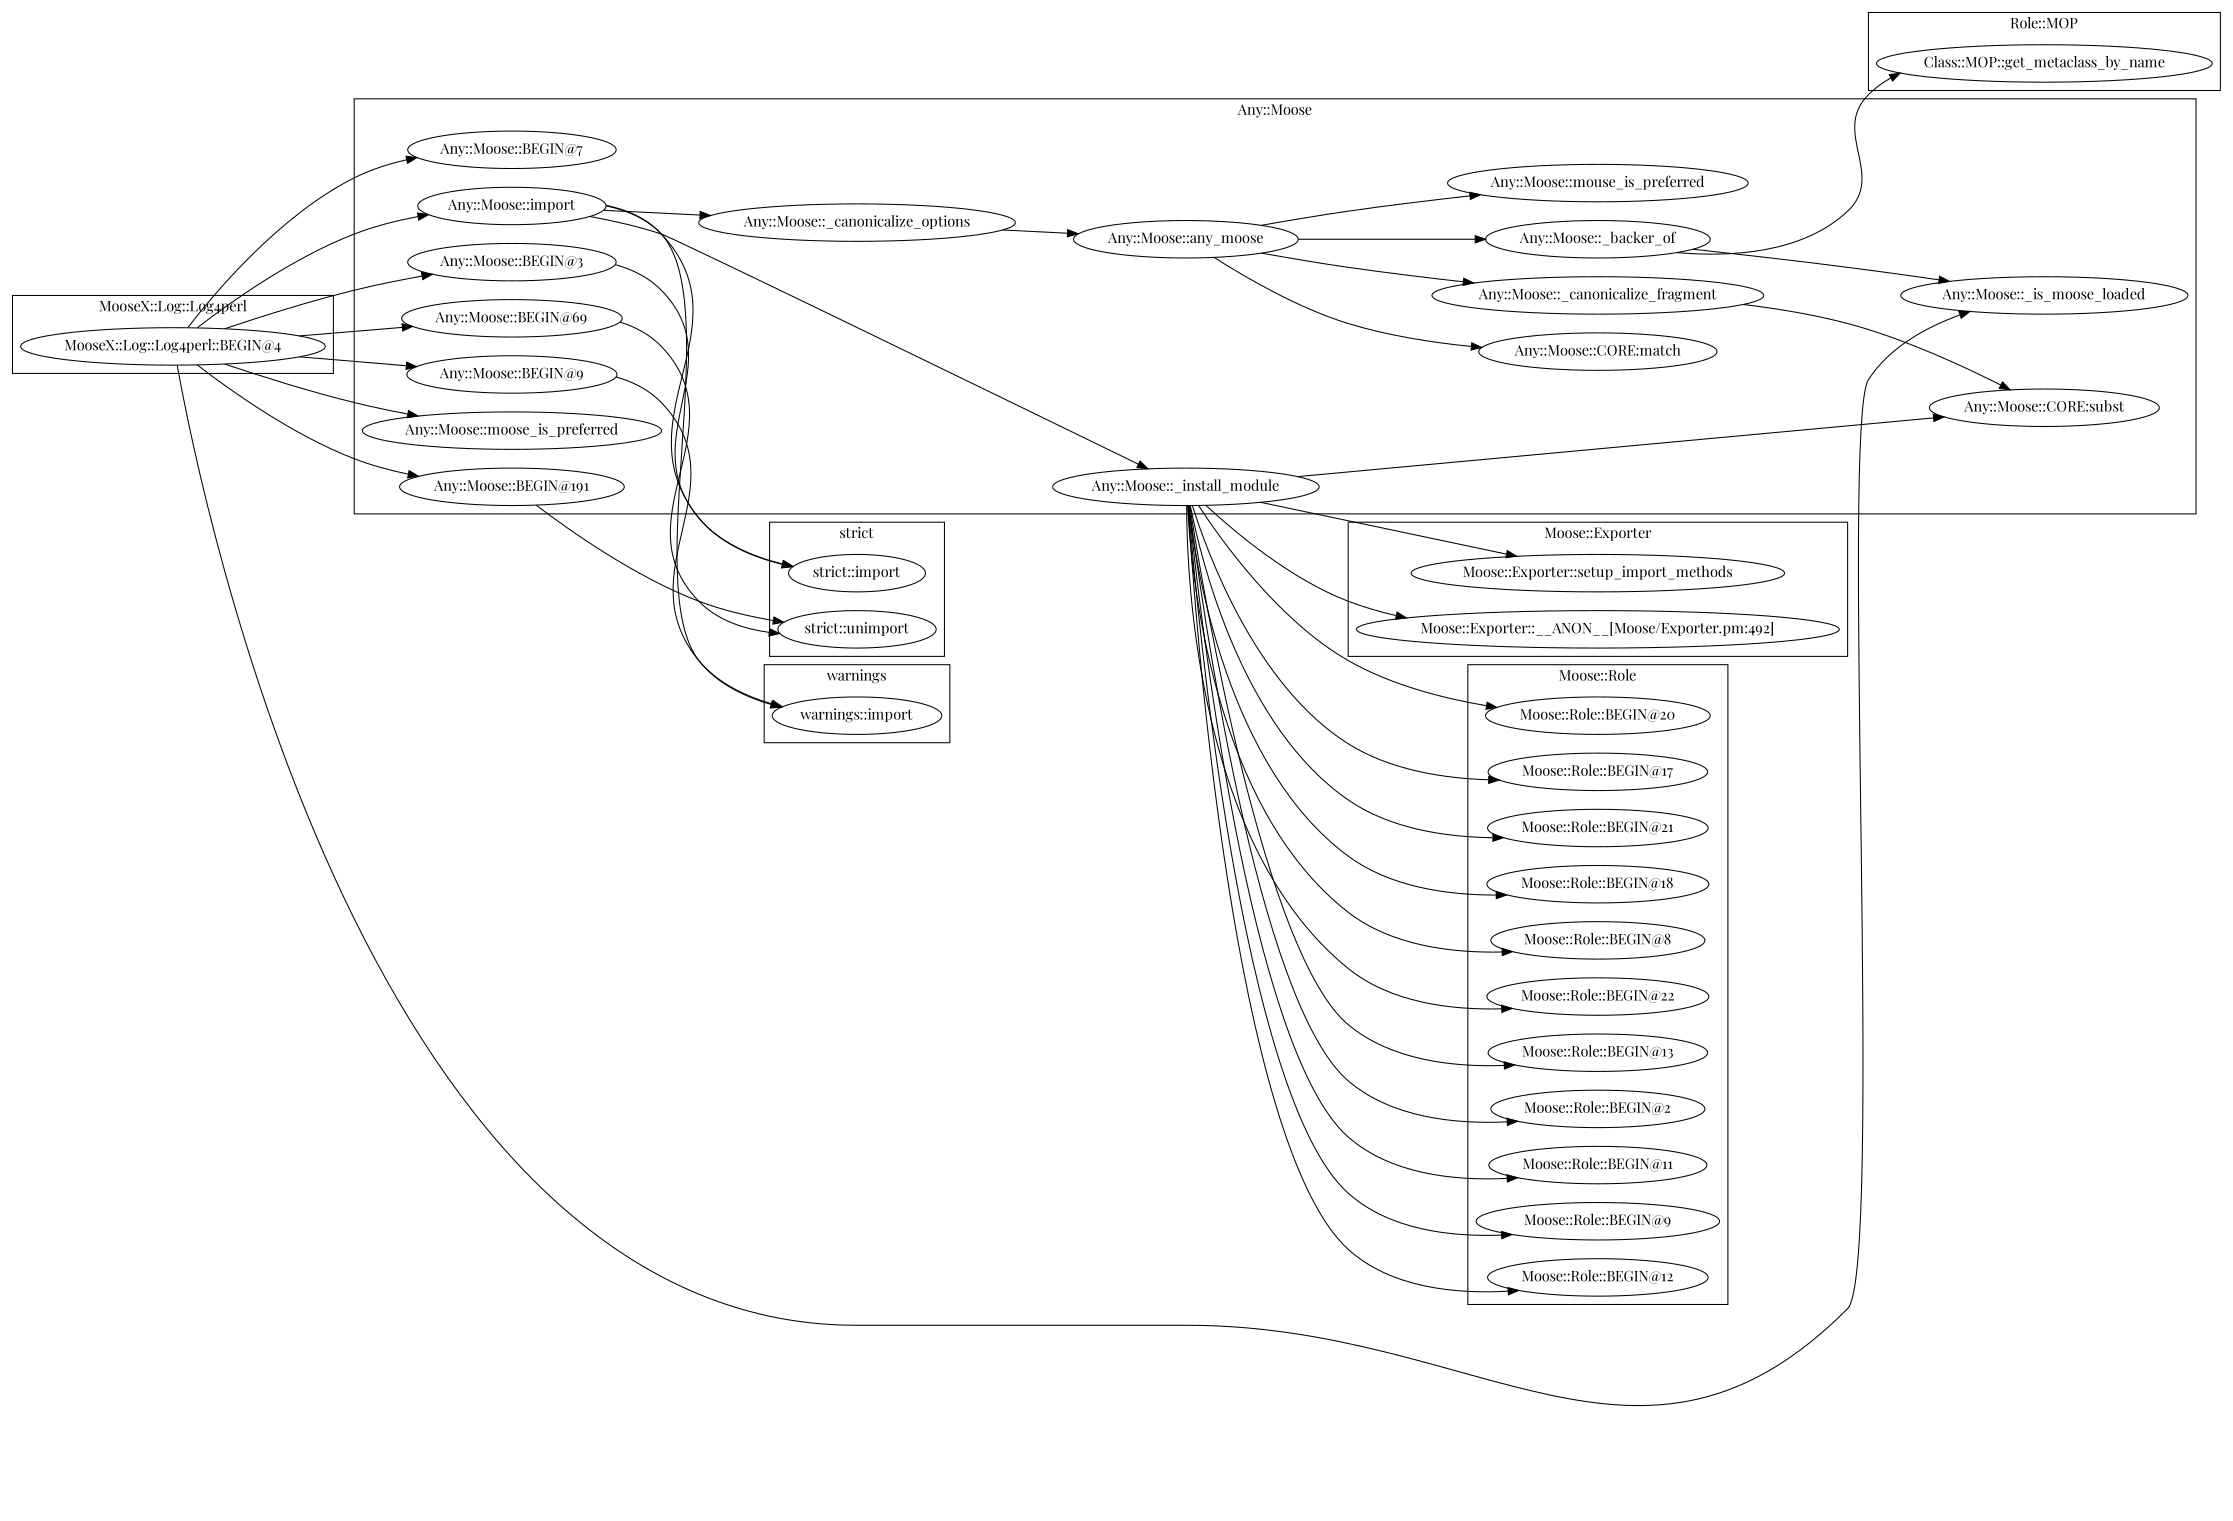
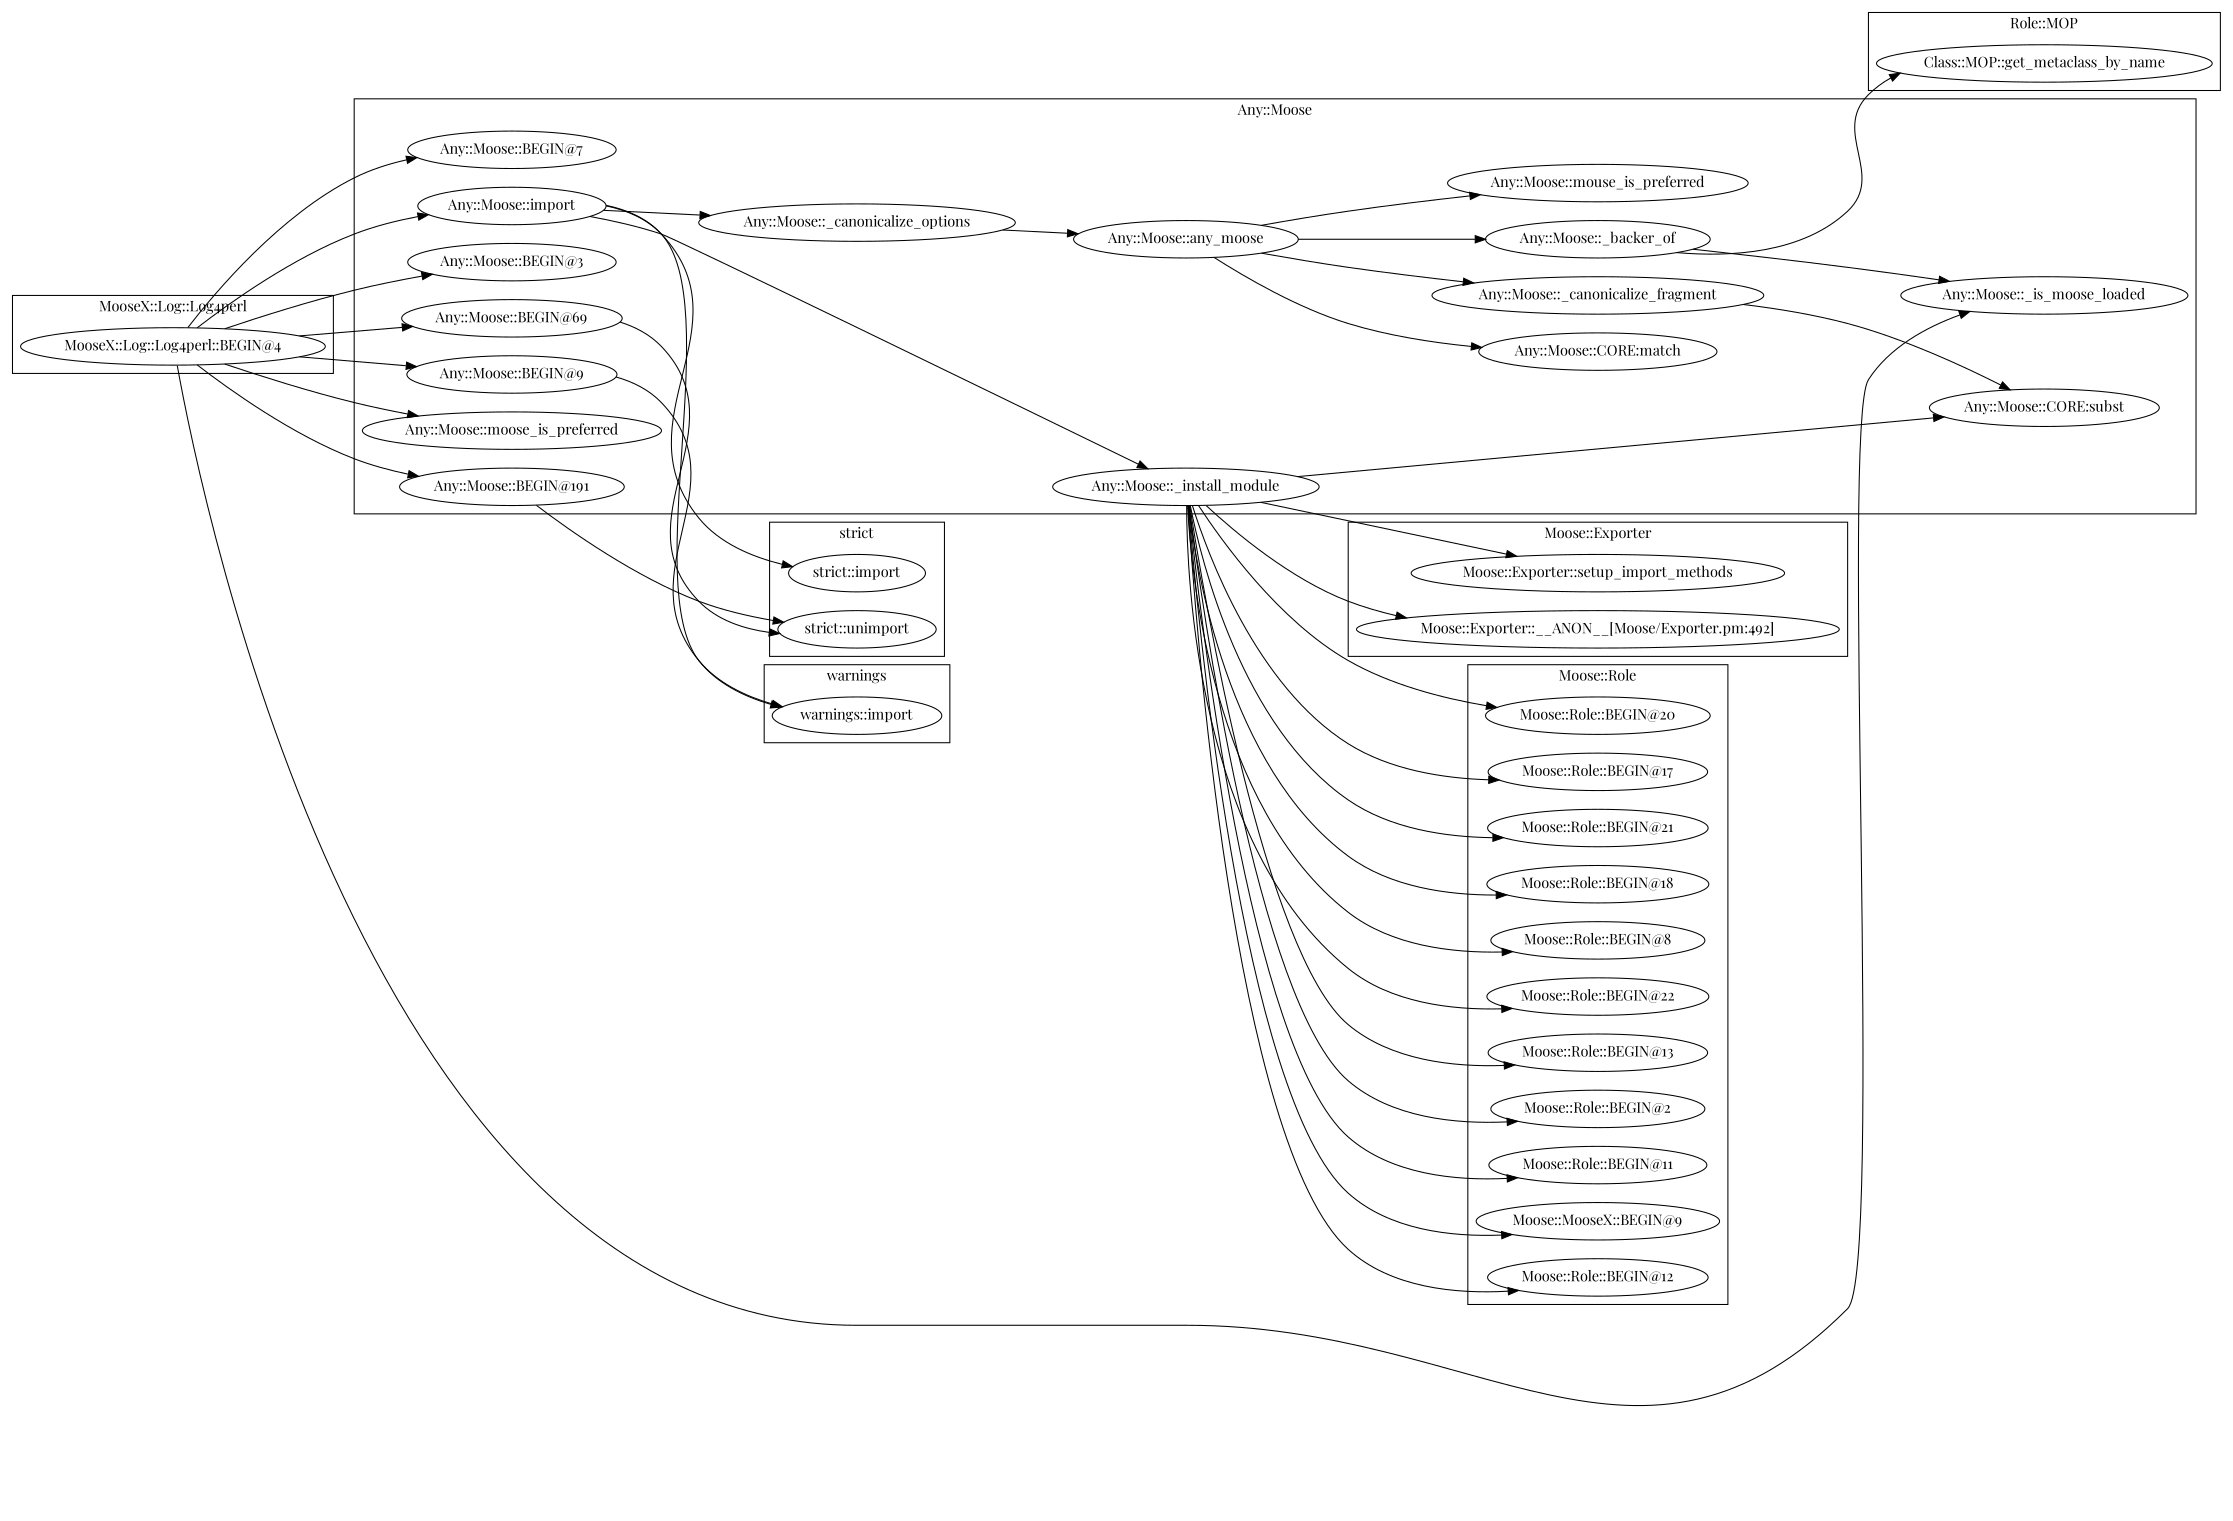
(678, 425) -> none
(1598, 1221) -> (1598, 1221)
